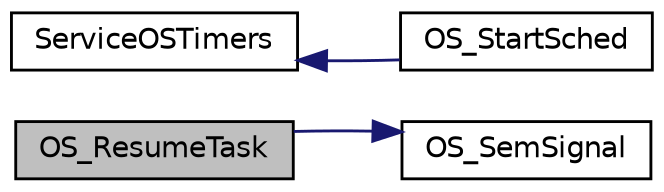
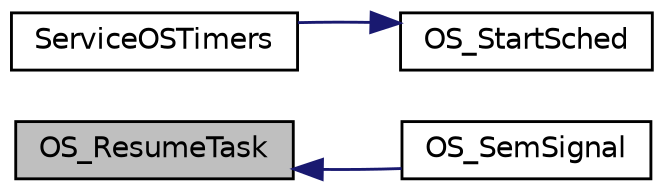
(363, 61) -> (334, 22)
(333, 131) -> (362, 169)
